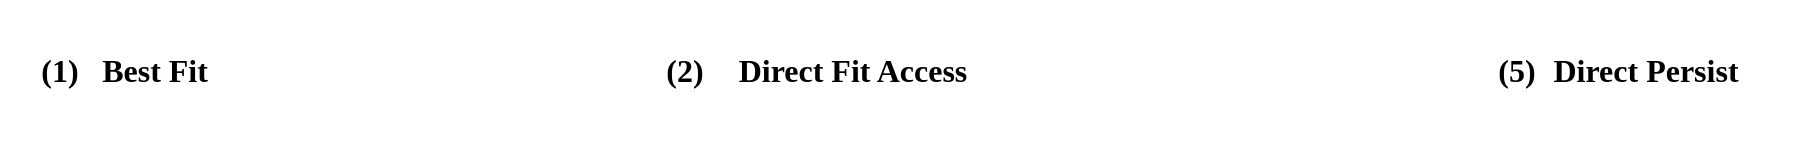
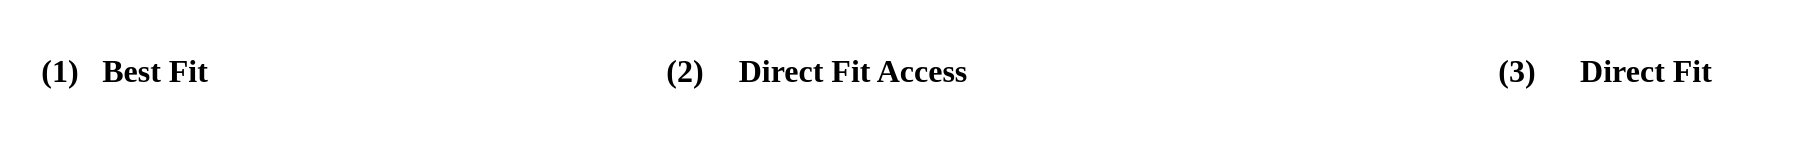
(1518, 71) -> (1518, 71)
(1647, 71) -> (1647, 71)
